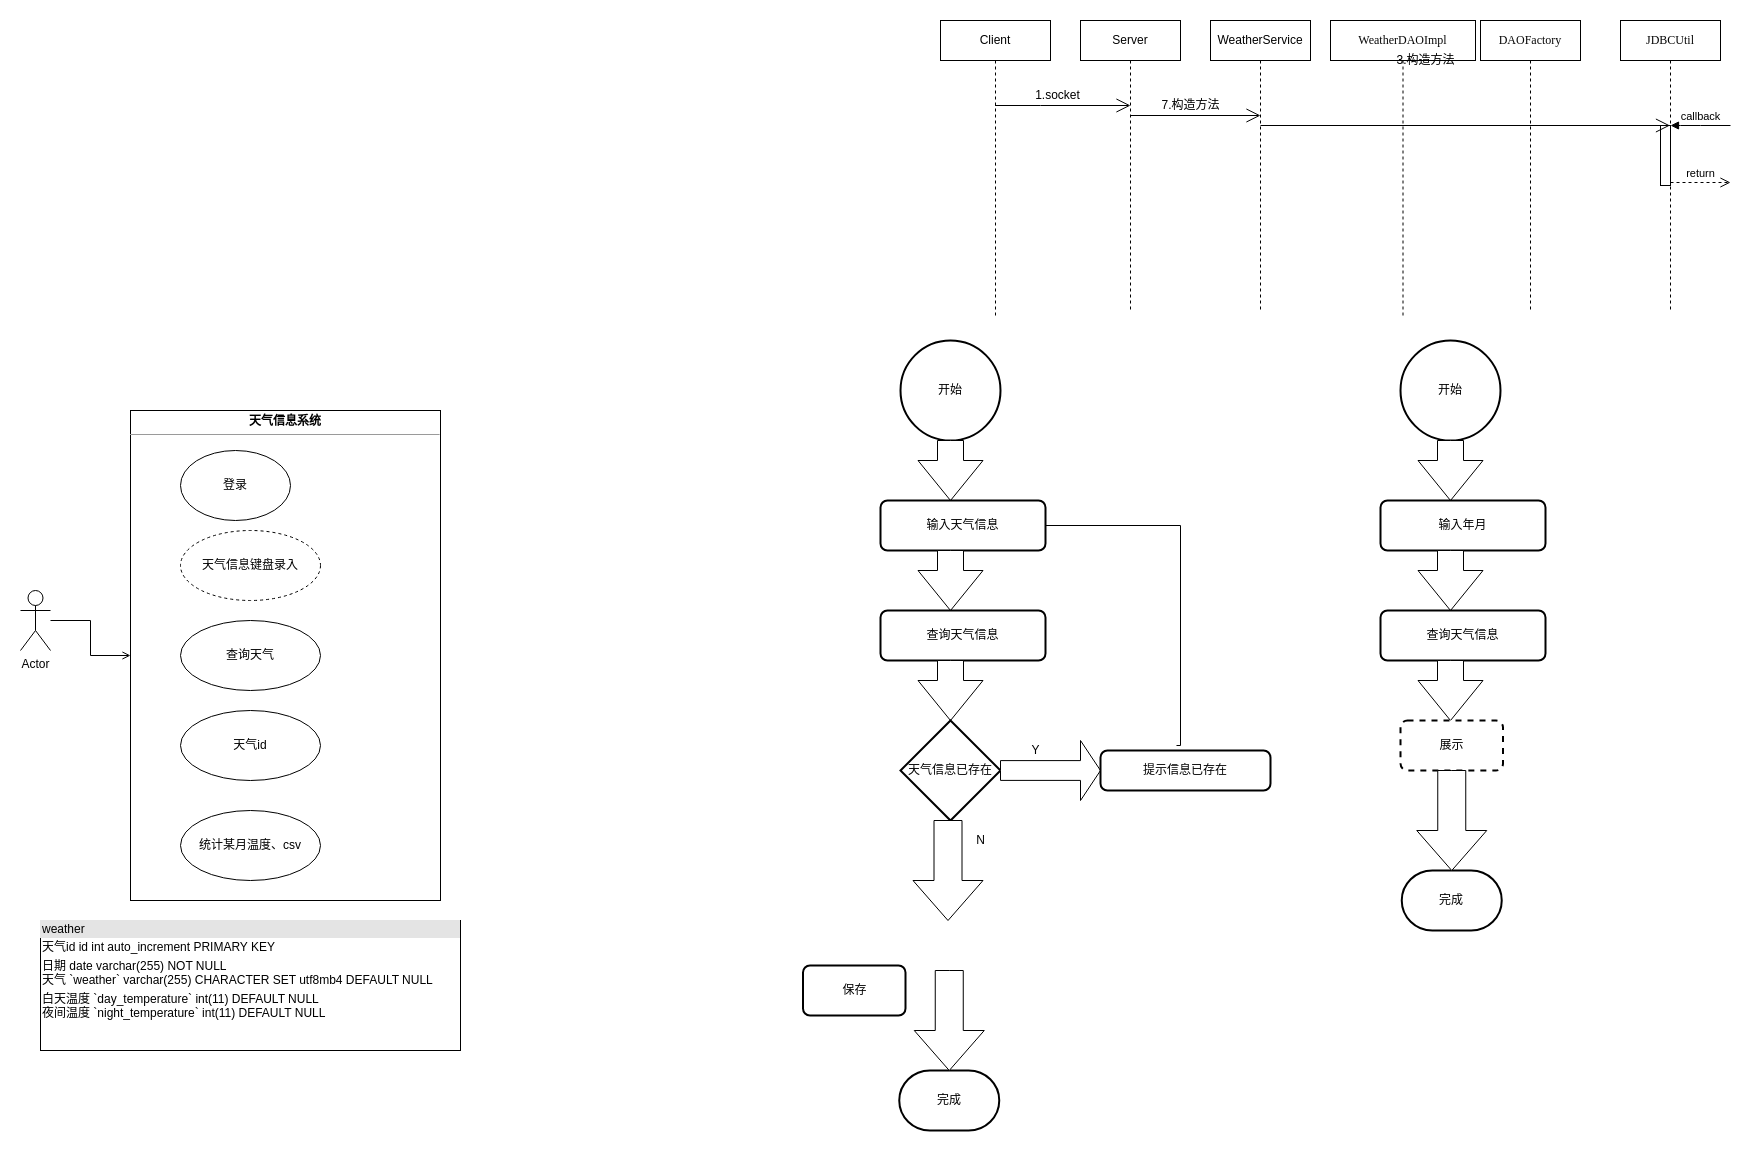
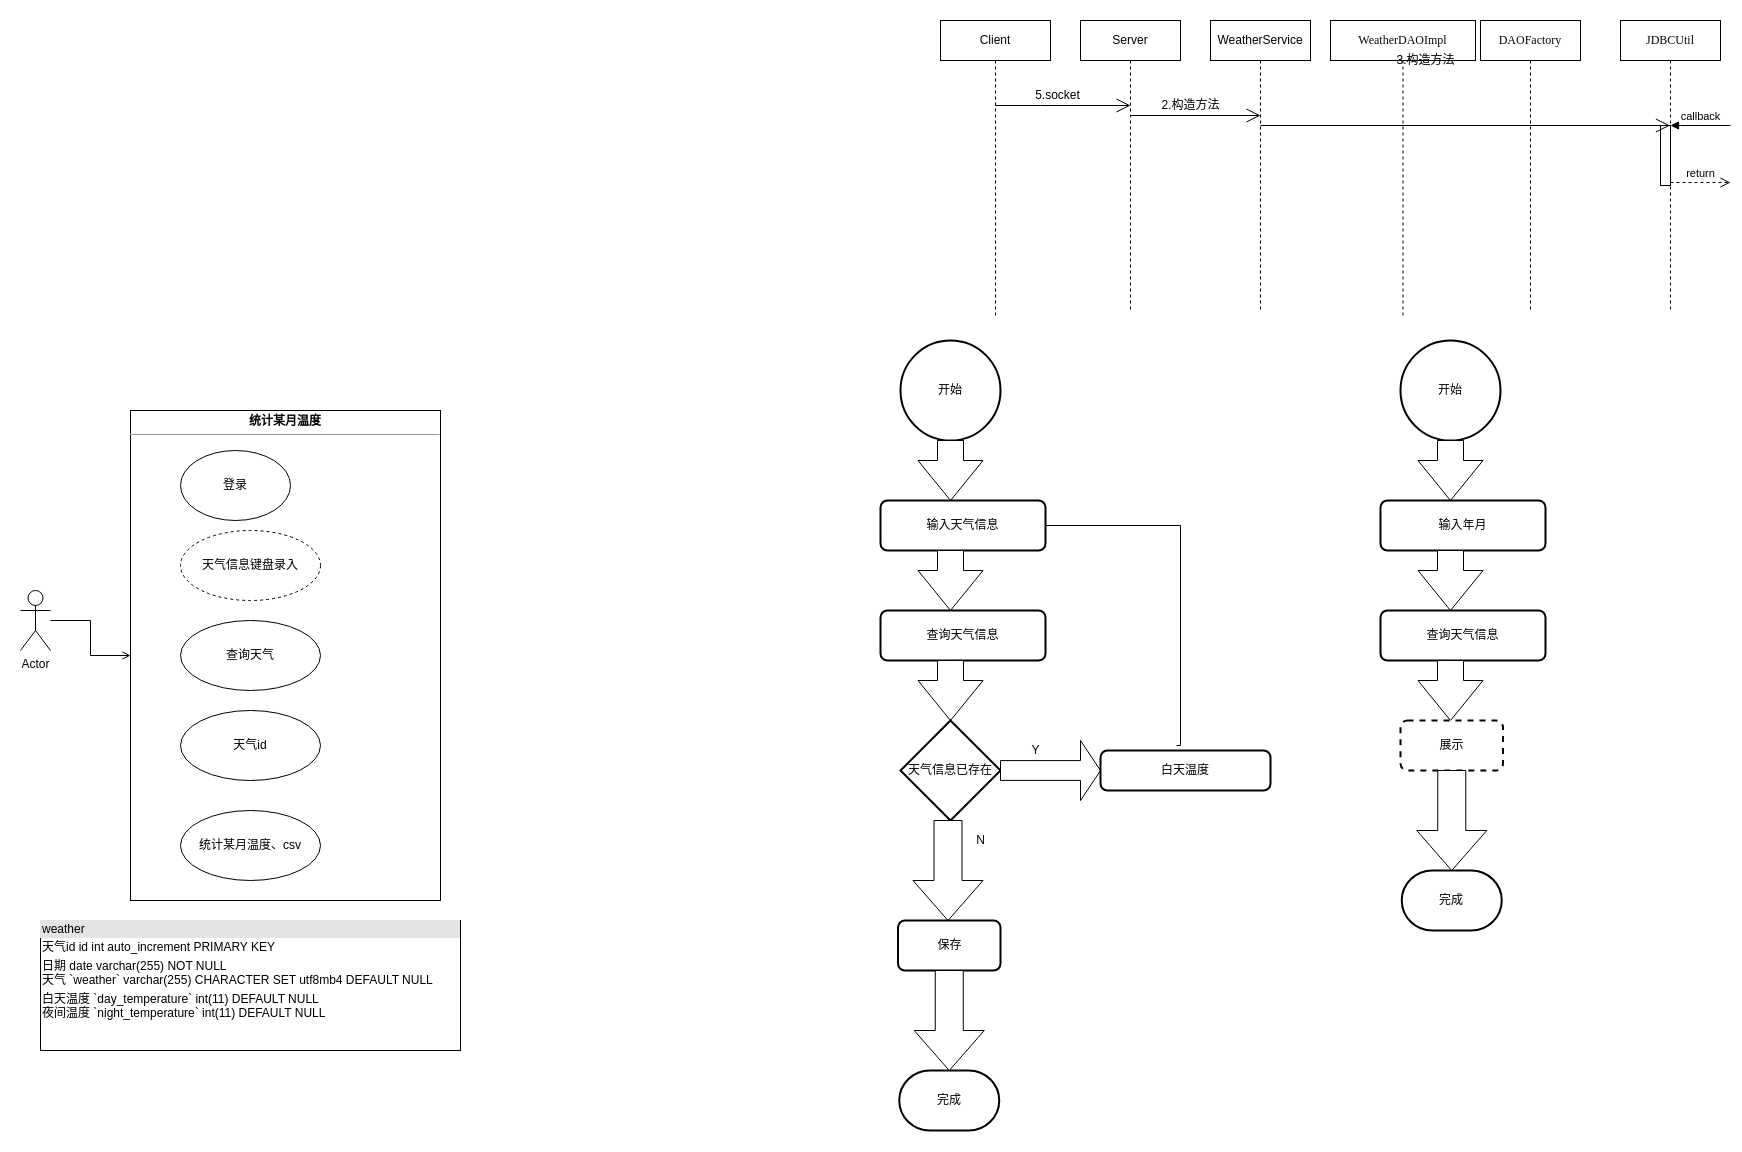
(1058, 96) -> (1058, 96)
(1191, 106) -> (1191, 106)
(167, 418) -> (167, 418)
(1186, 771) -> (1186, 771)
(854, 991) -> (949, 946)
